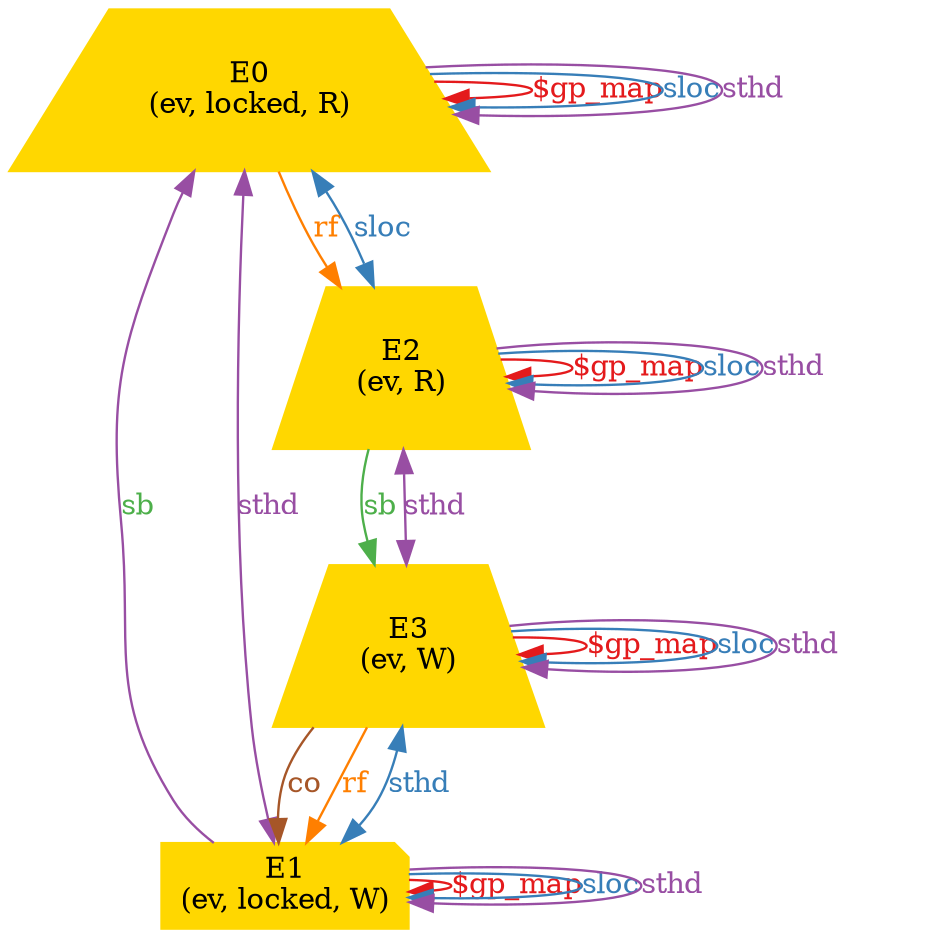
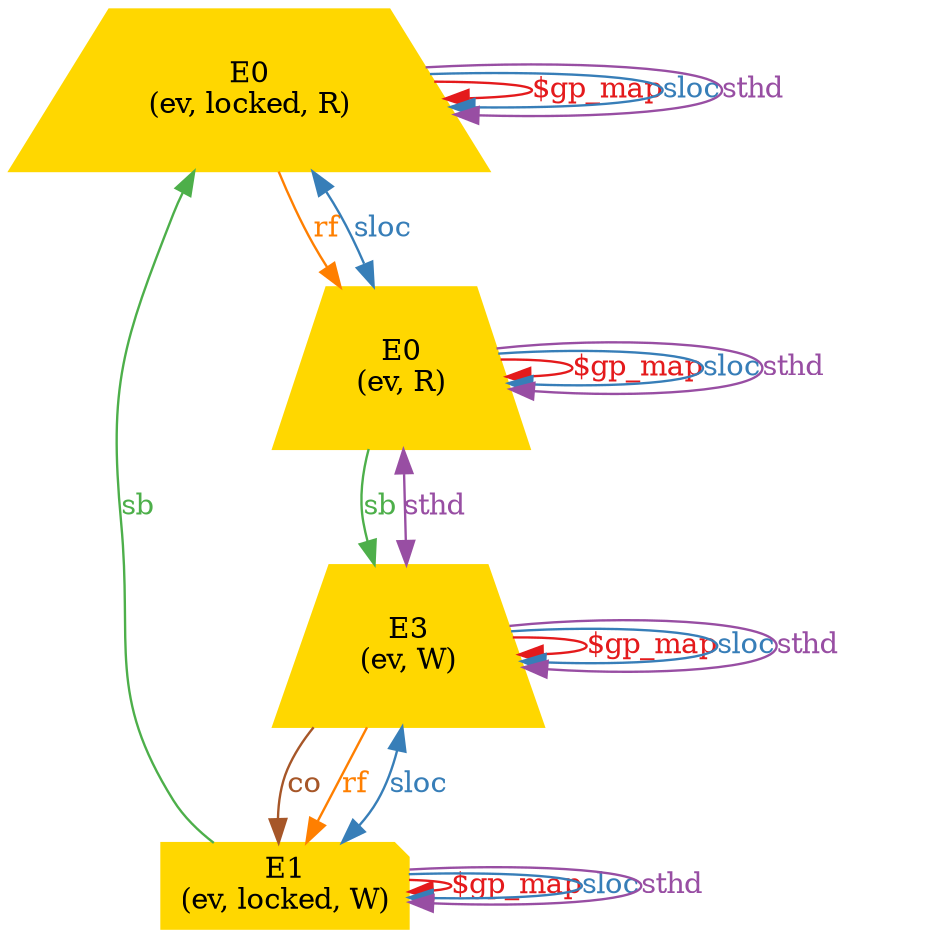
(401, 368) -> (401, 368)
(239, 508) -> none
(121, 525) -> (121, 525)
(419, 785) -> (419, 785)
